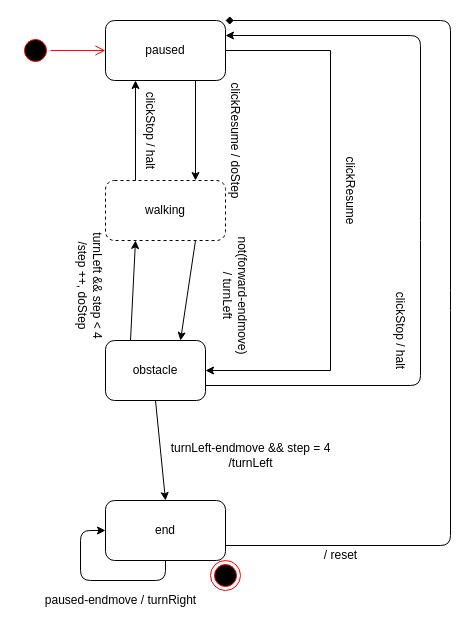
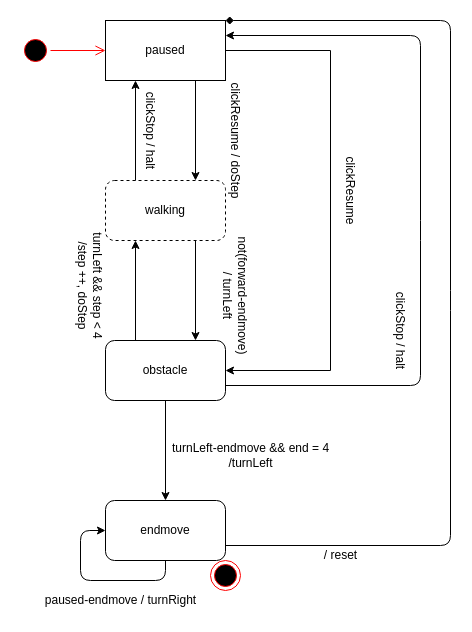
(166, 51) -> (166, 51)
(156, 371) -> (166, 371)
(251, 456) -> (251, 456)
(166, 531) -> (166, 531)
